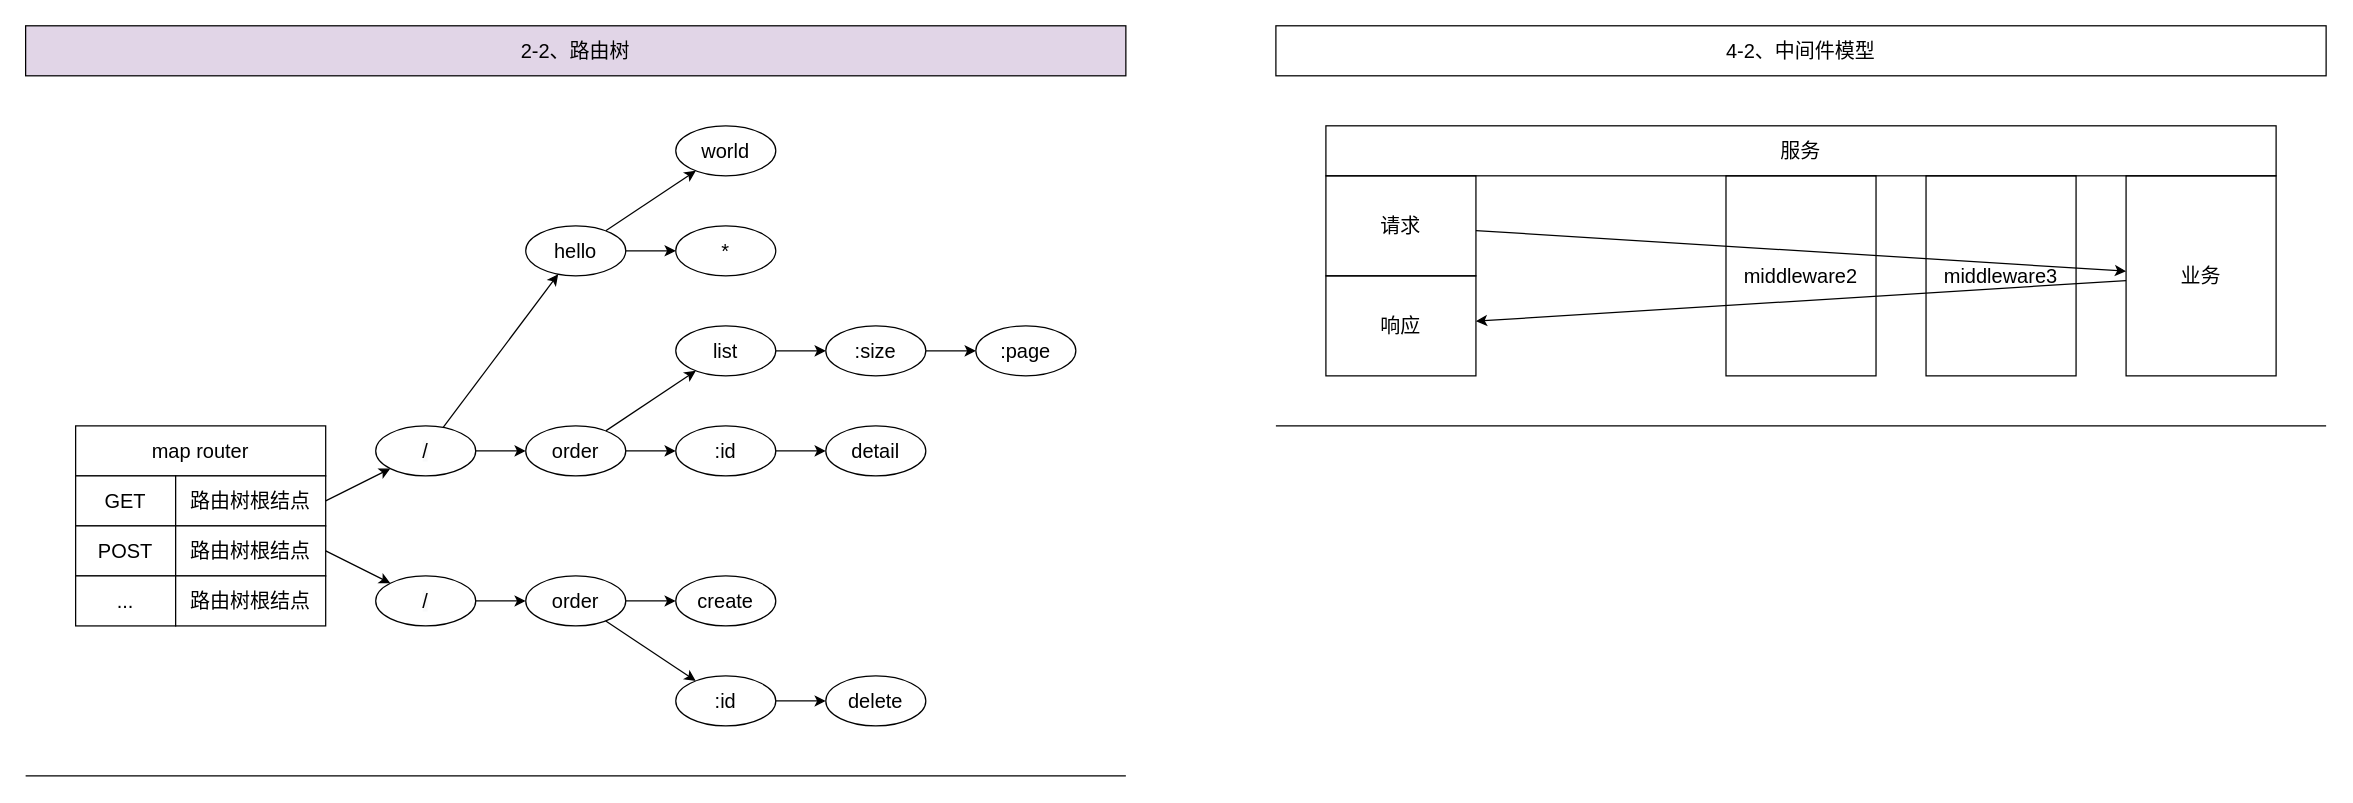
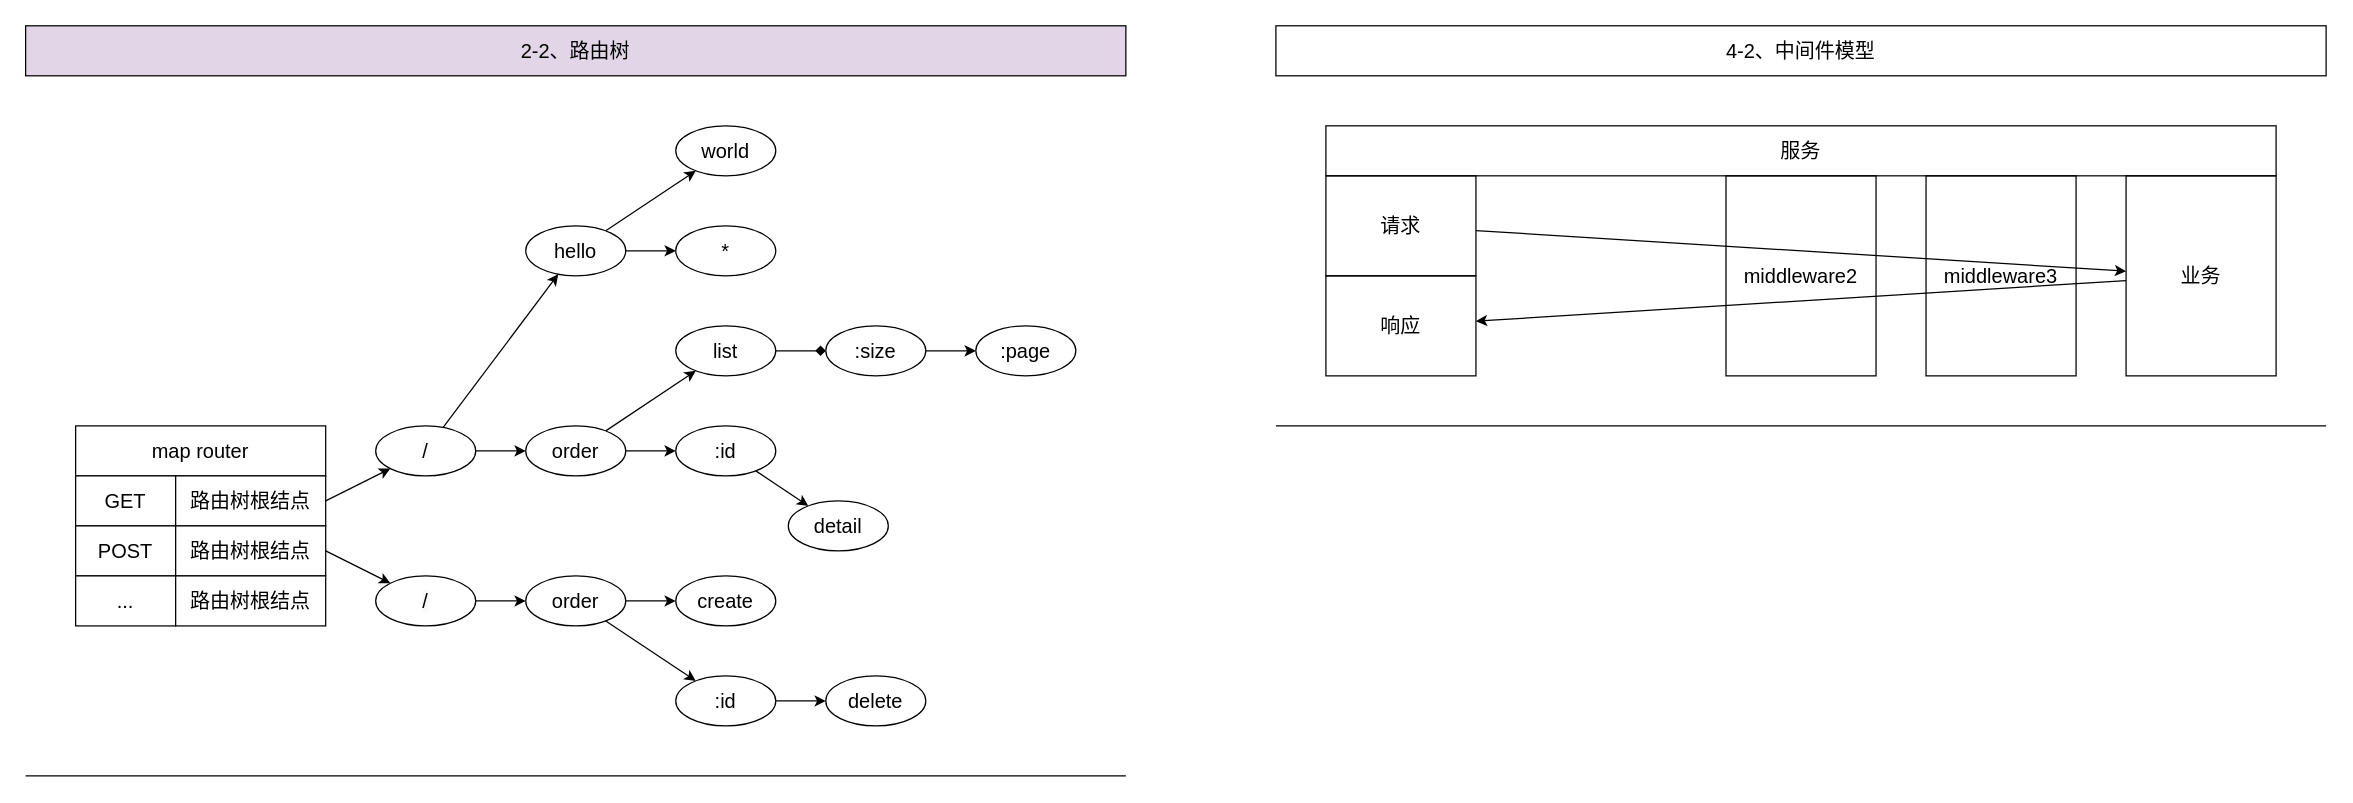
(816, 351) -> (815, 351)
(876, 451) -> (838, 526)
